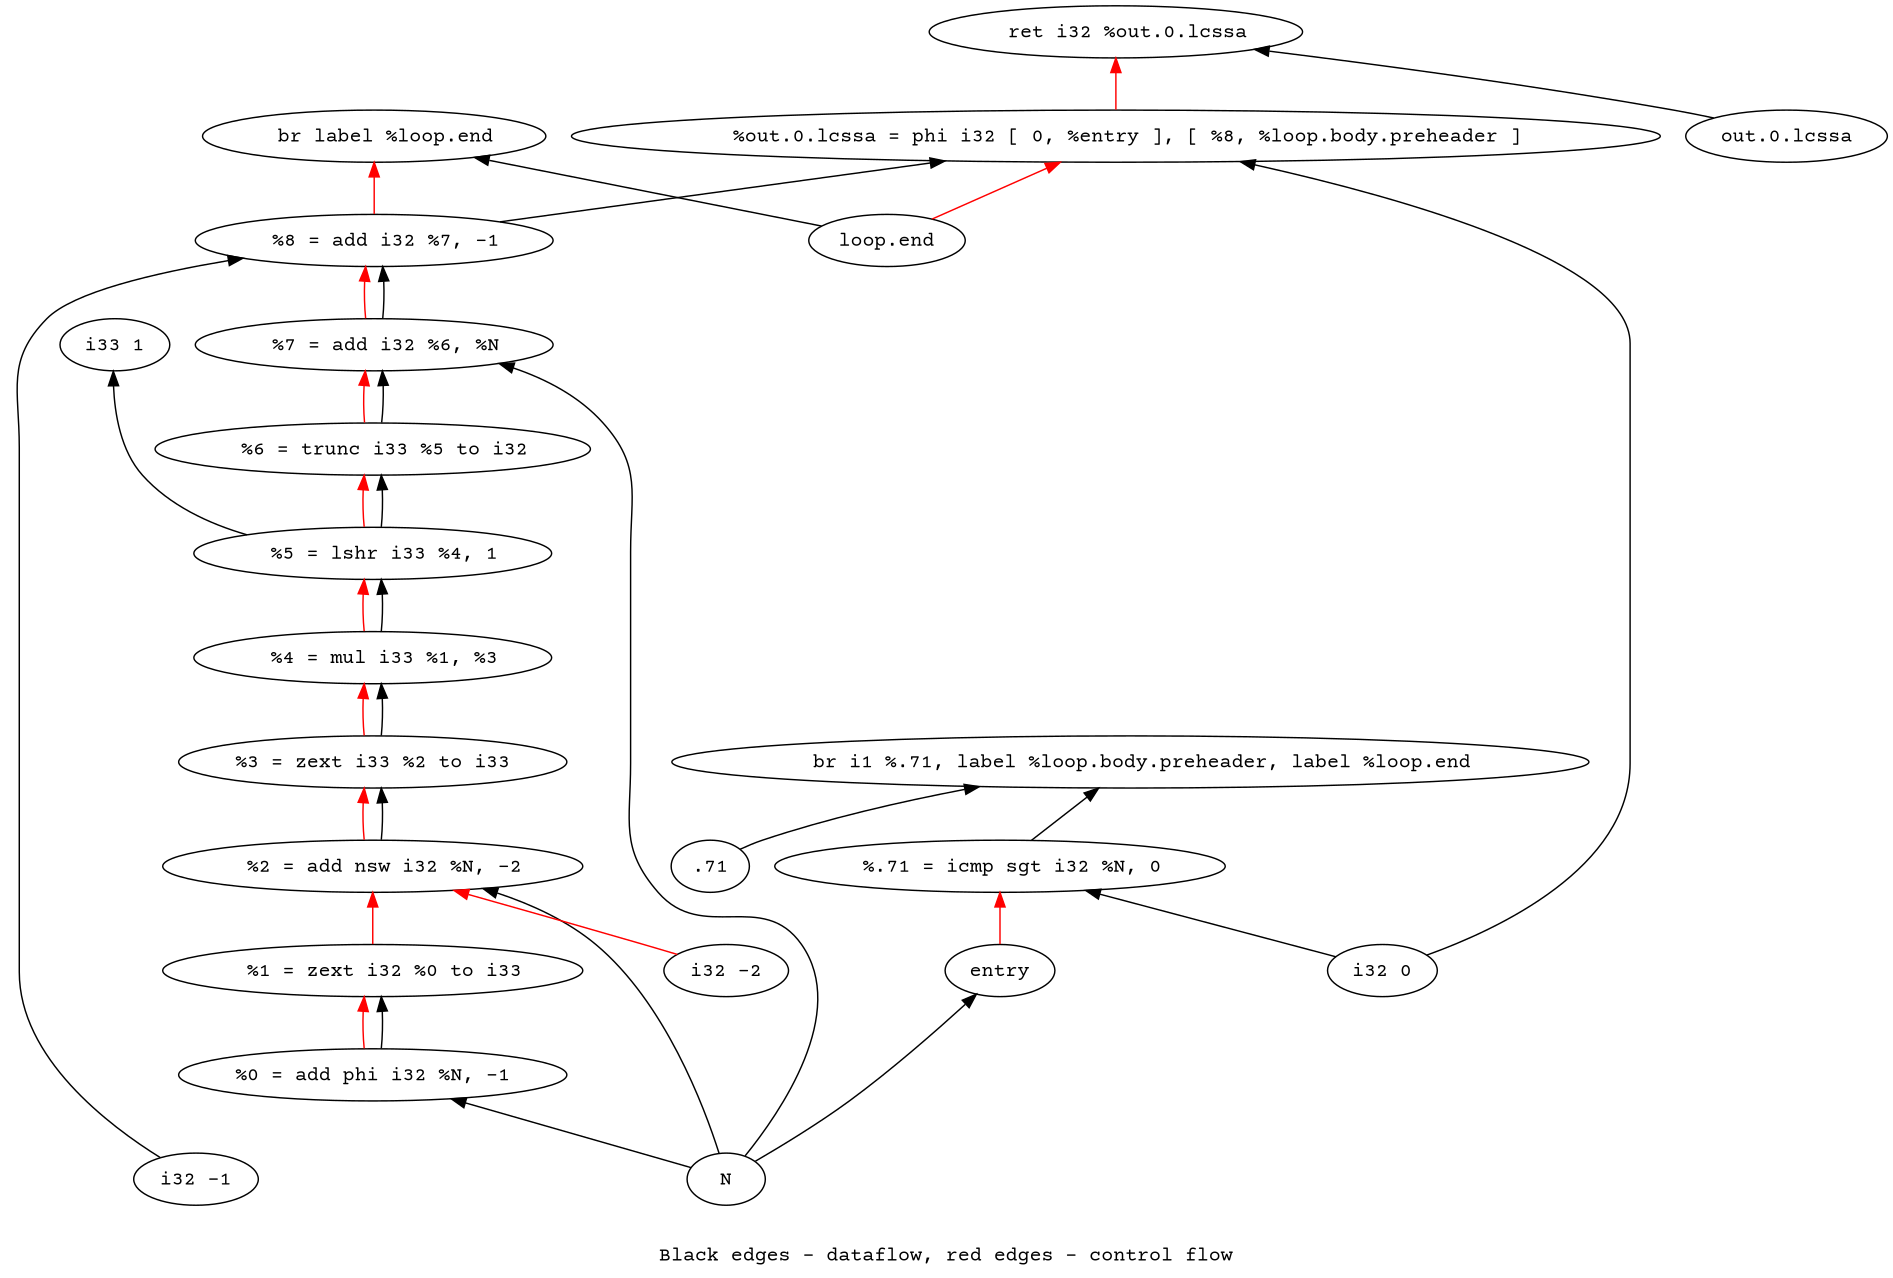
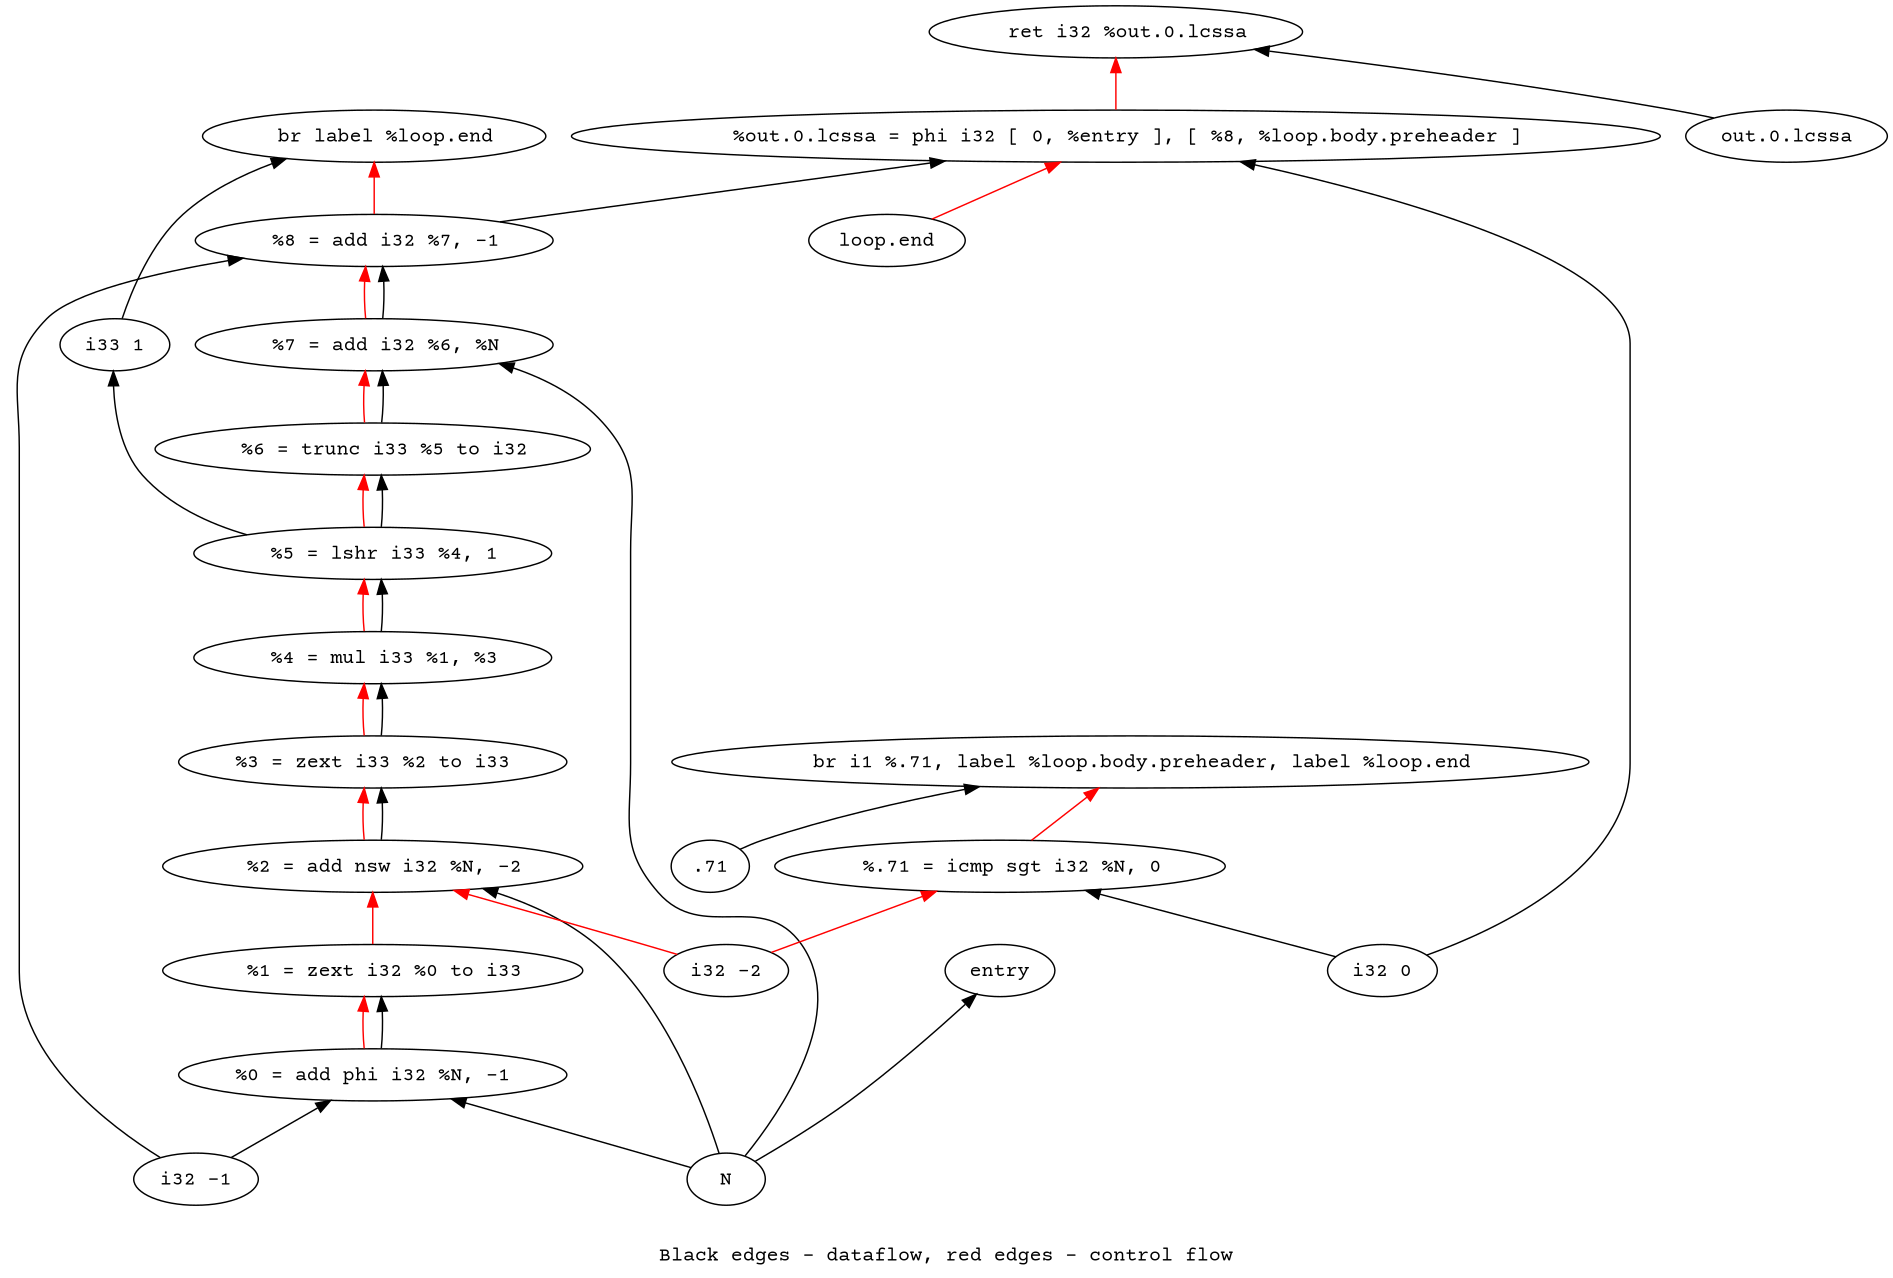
(647, 192) -> (176, 221)
(1059, 819) -> (1059, 819)
(1000, 926) -> (847, 924)
none -> (275, 1133)
